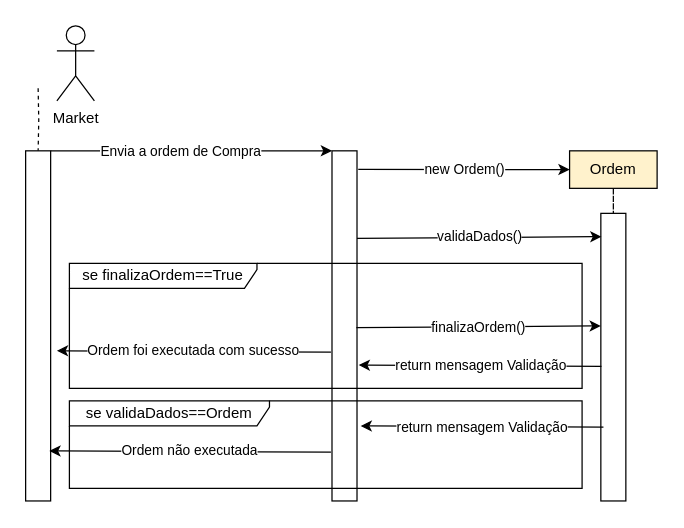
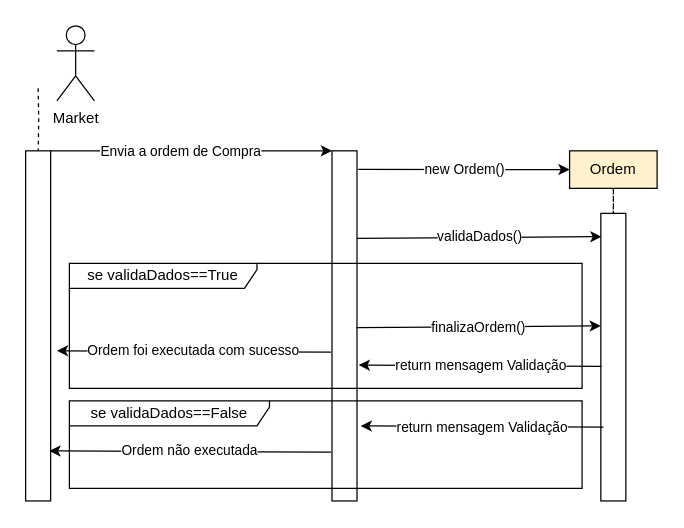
(163, 276) -> (163, 276)
(169, 413) -> (169, 413)
